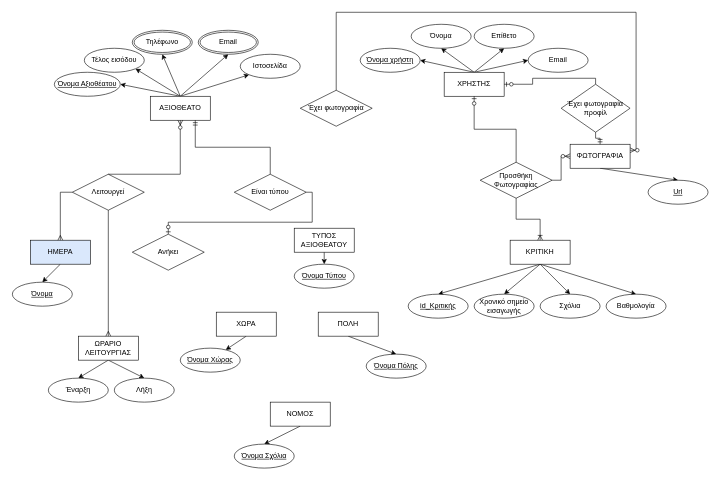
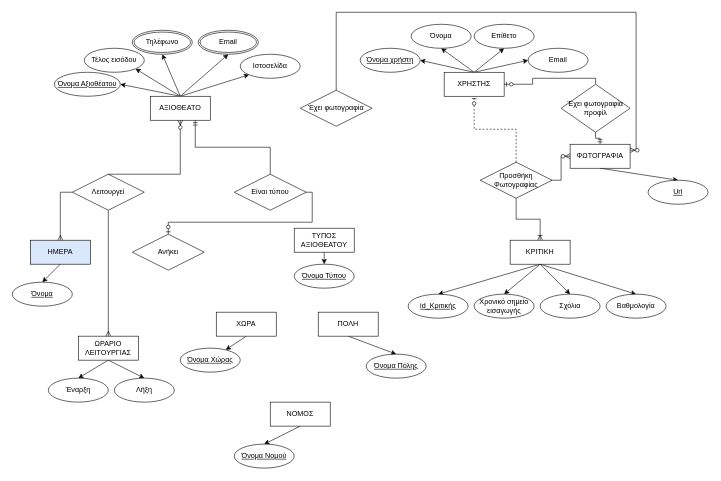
(495, 129) -> (495, 129)
(264, 456) -> (264, 456)
